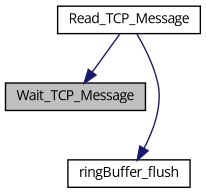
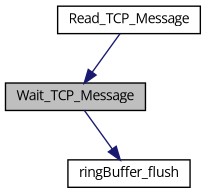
(159, 90) -> (98, 130)
